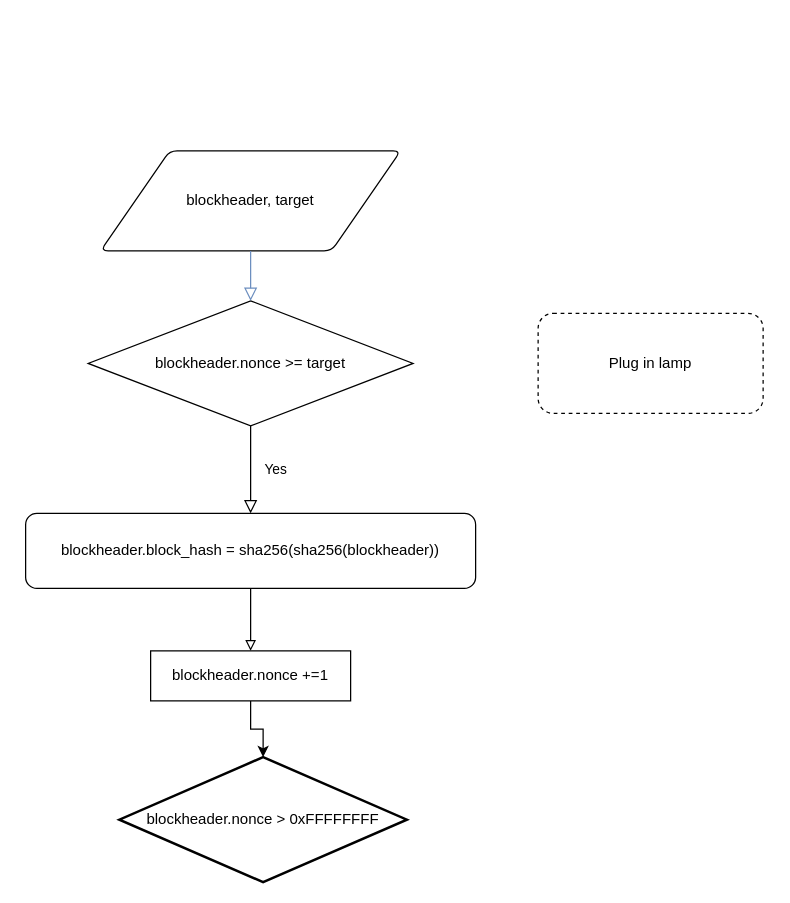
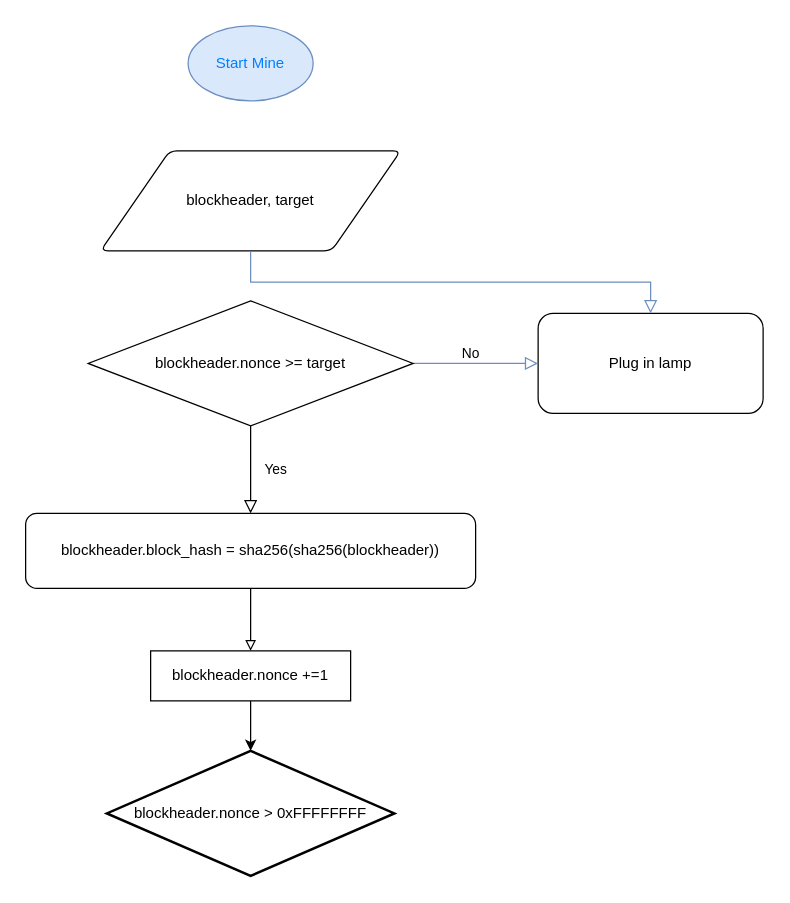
none -> (251, 63)
(251, 283) -> (458, 282)
none -> (469, 363)
(651, 363) -> (651, 363)
(263, 819) -> (251, 813)
